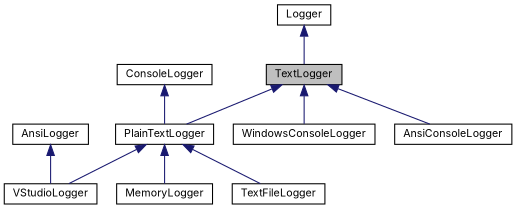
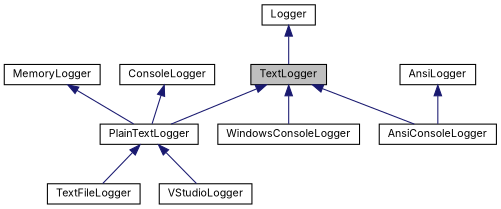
(51, 170) -> (438, 110)
(165, 170) -> (105, 107)
